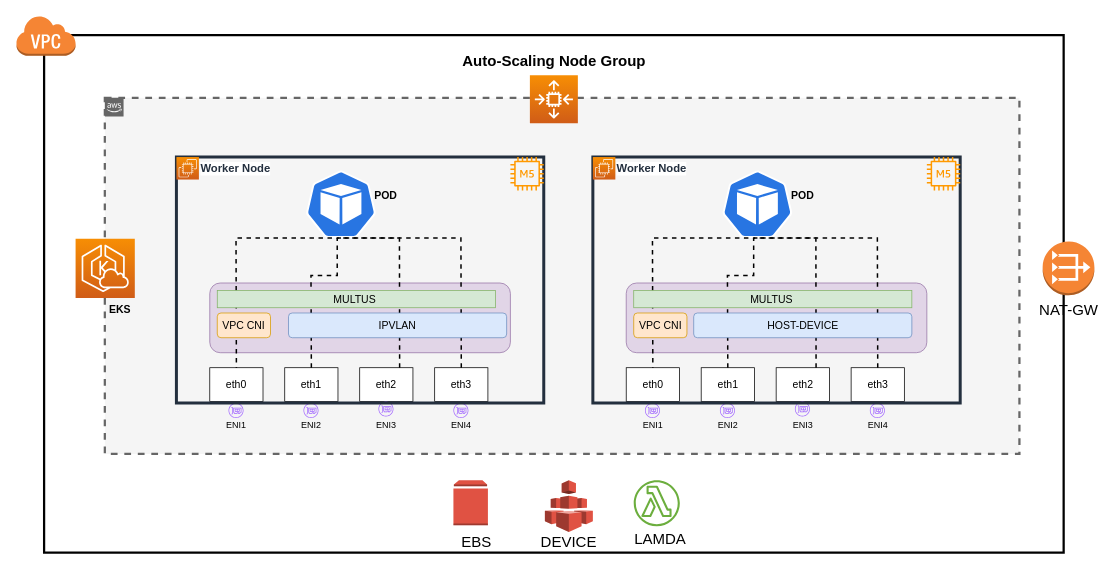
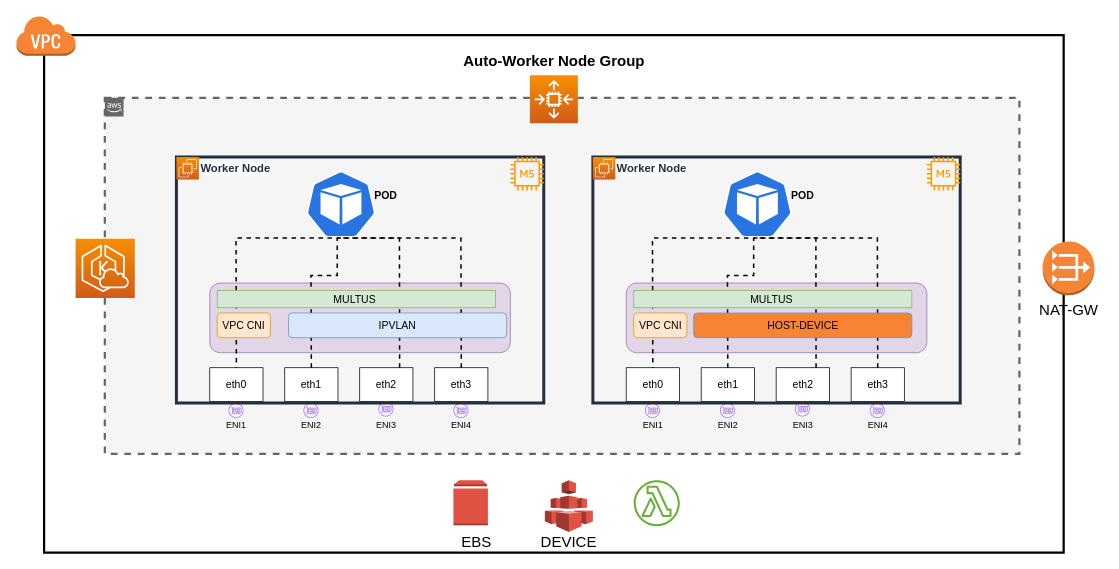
(554, 60) -> (554, 60)
(120, 309) -> none
(803, 326) -> (803, 326)
(660, 538) -> none
